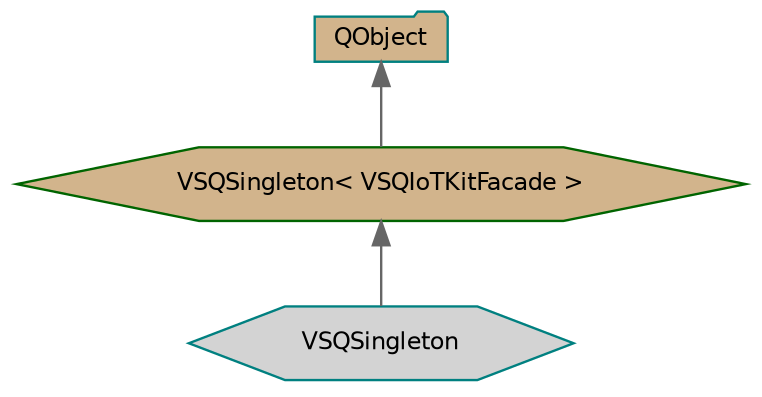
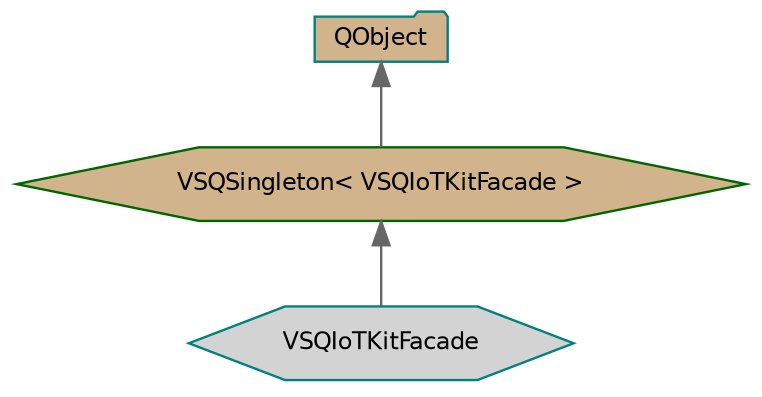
(381, 343) -> (381, 343)
